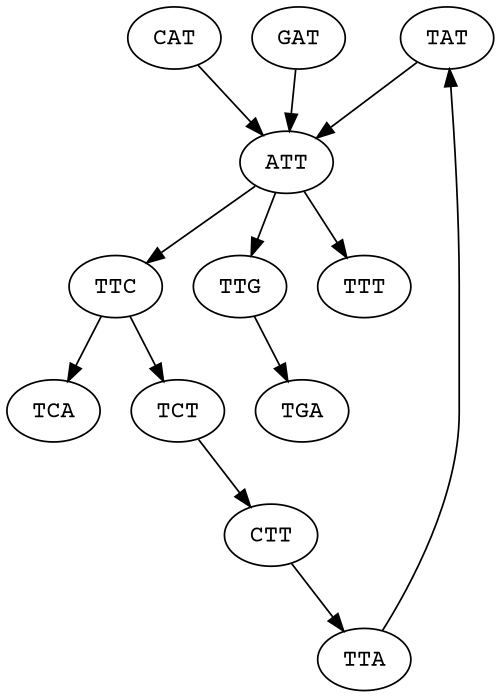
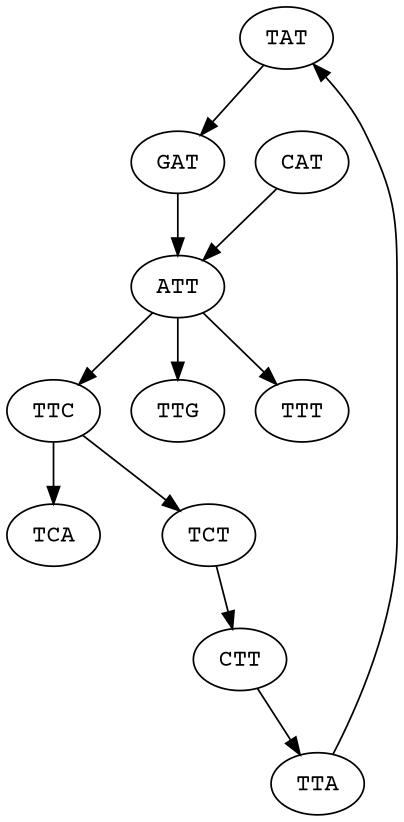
(374, 95) -> (238, 93)
(302, 411) -> none
